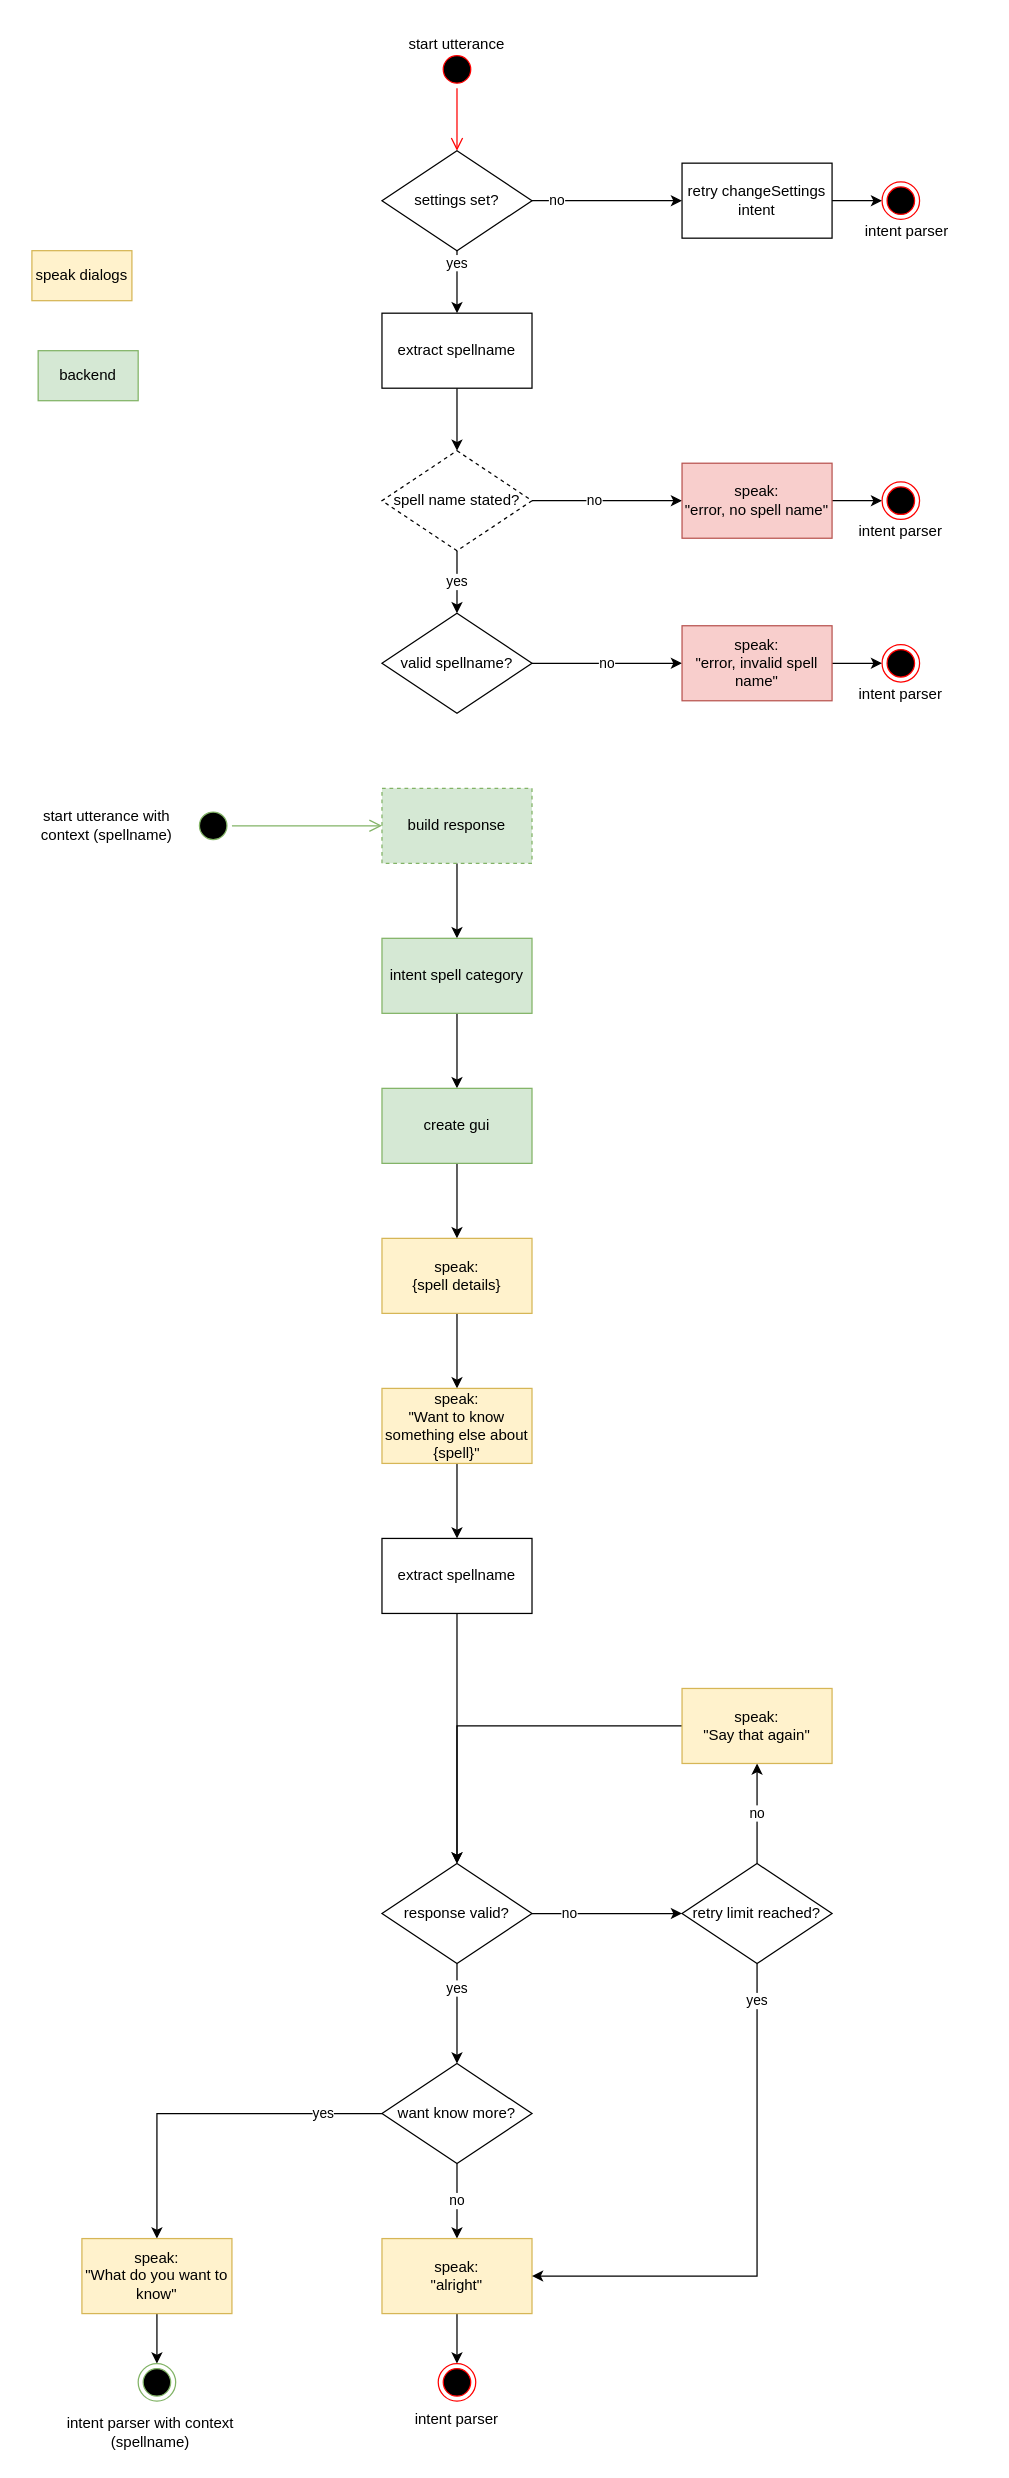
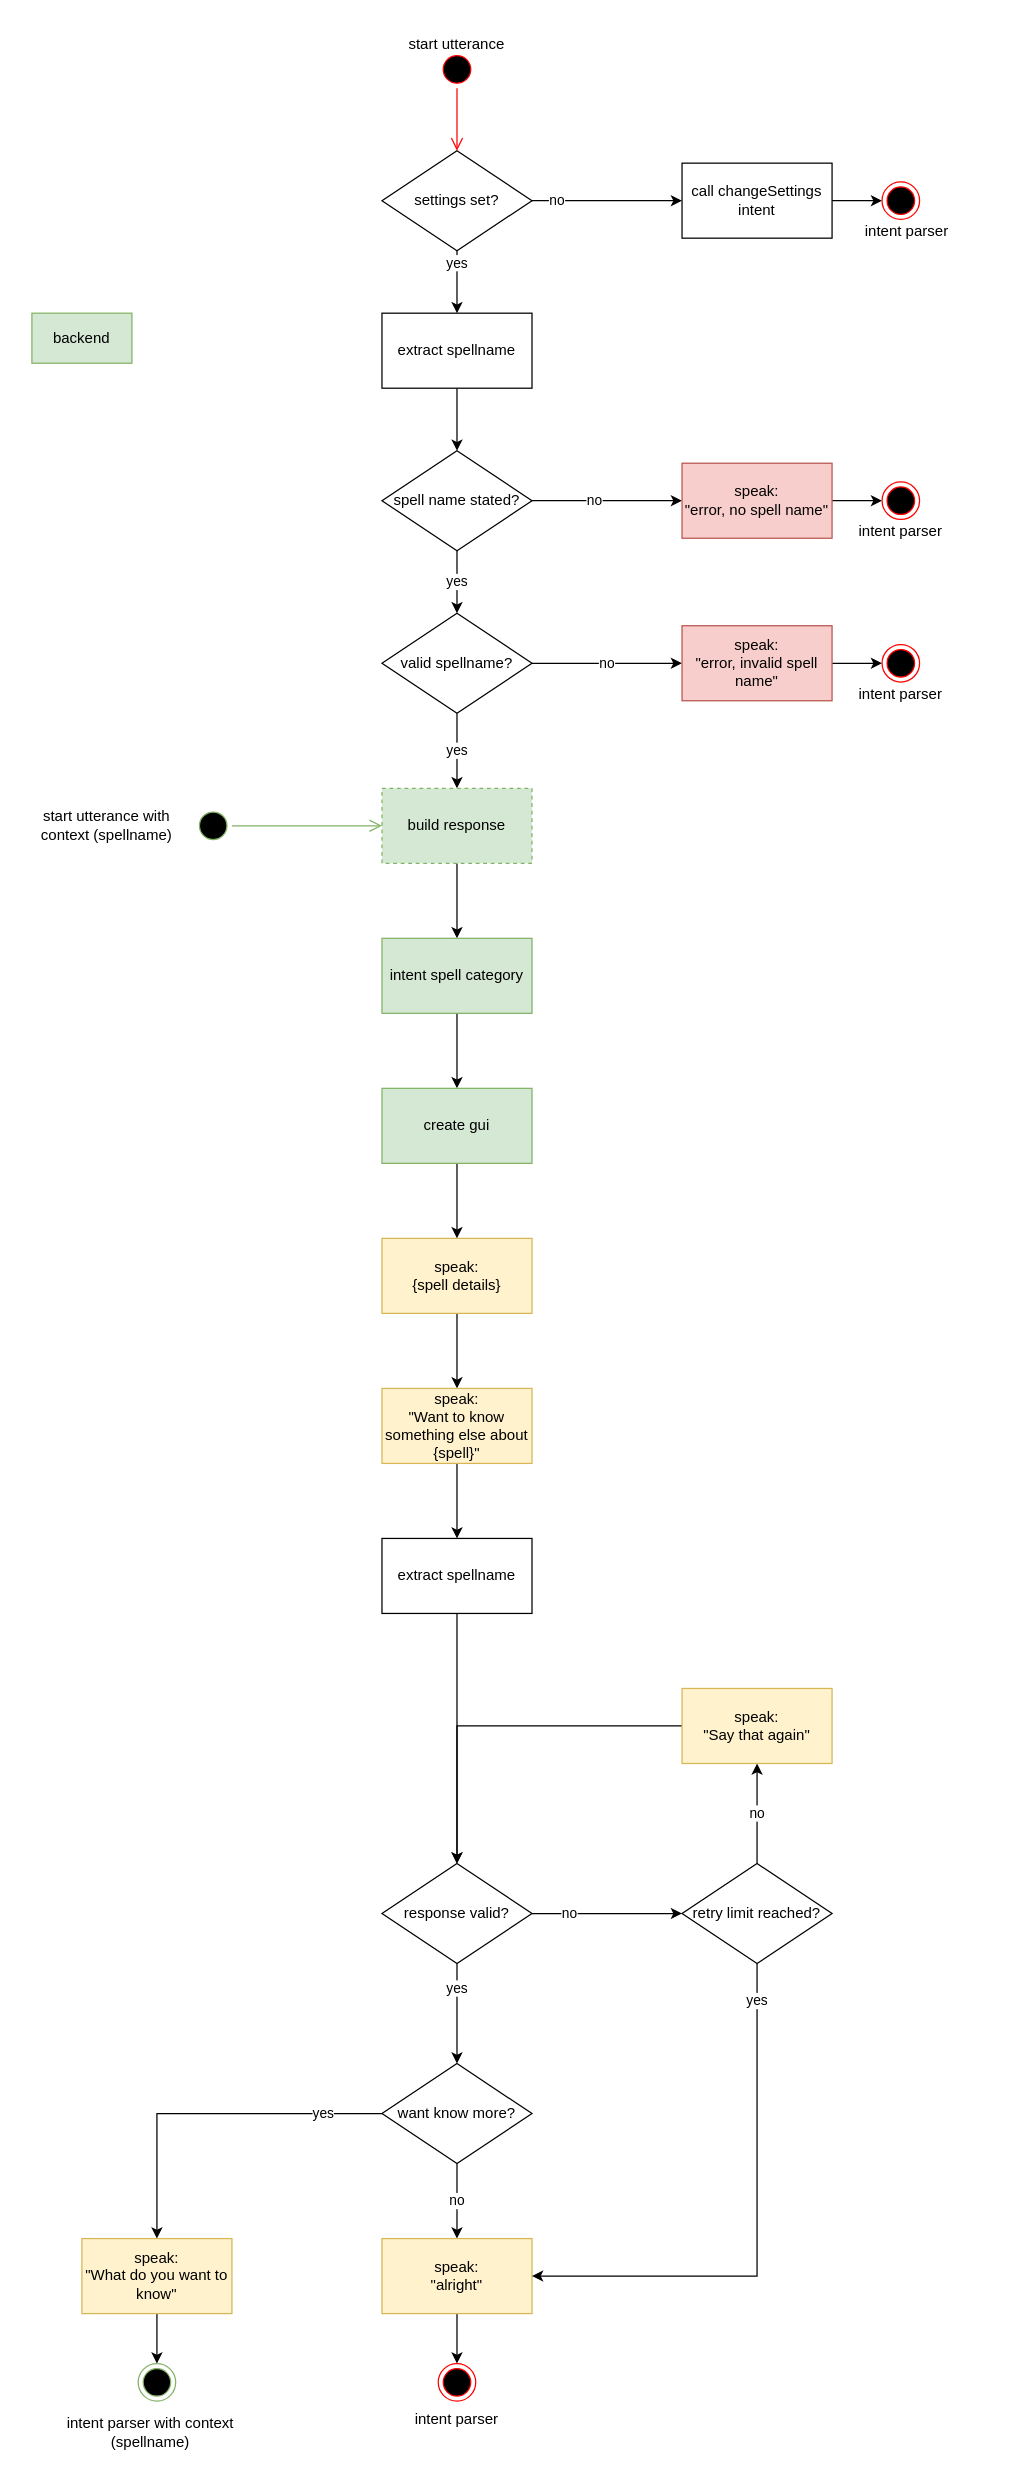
(757, 201) -> (757, 201)
(82, 276) -> none
(88, 376) -> (82, 338)
(457, 501) -> (457, 501)
none -> (457, 746)
